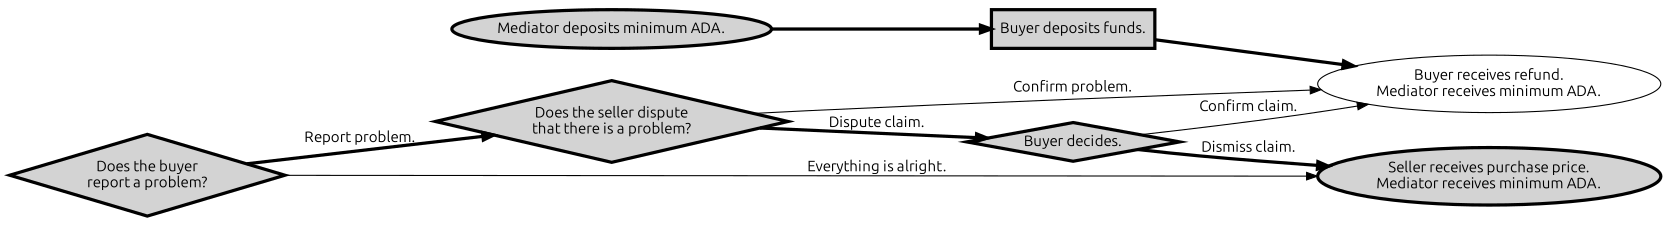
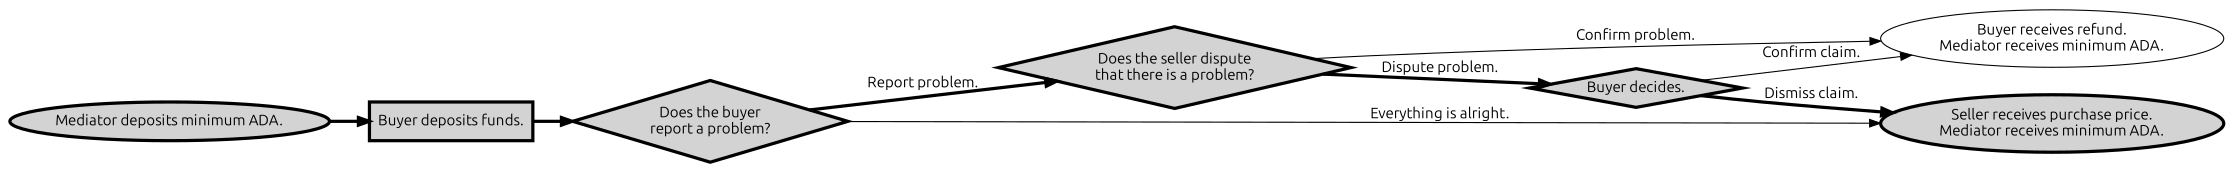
(1249, 52) -> (547, 121)
(877, 123) -> (1440, 68)
